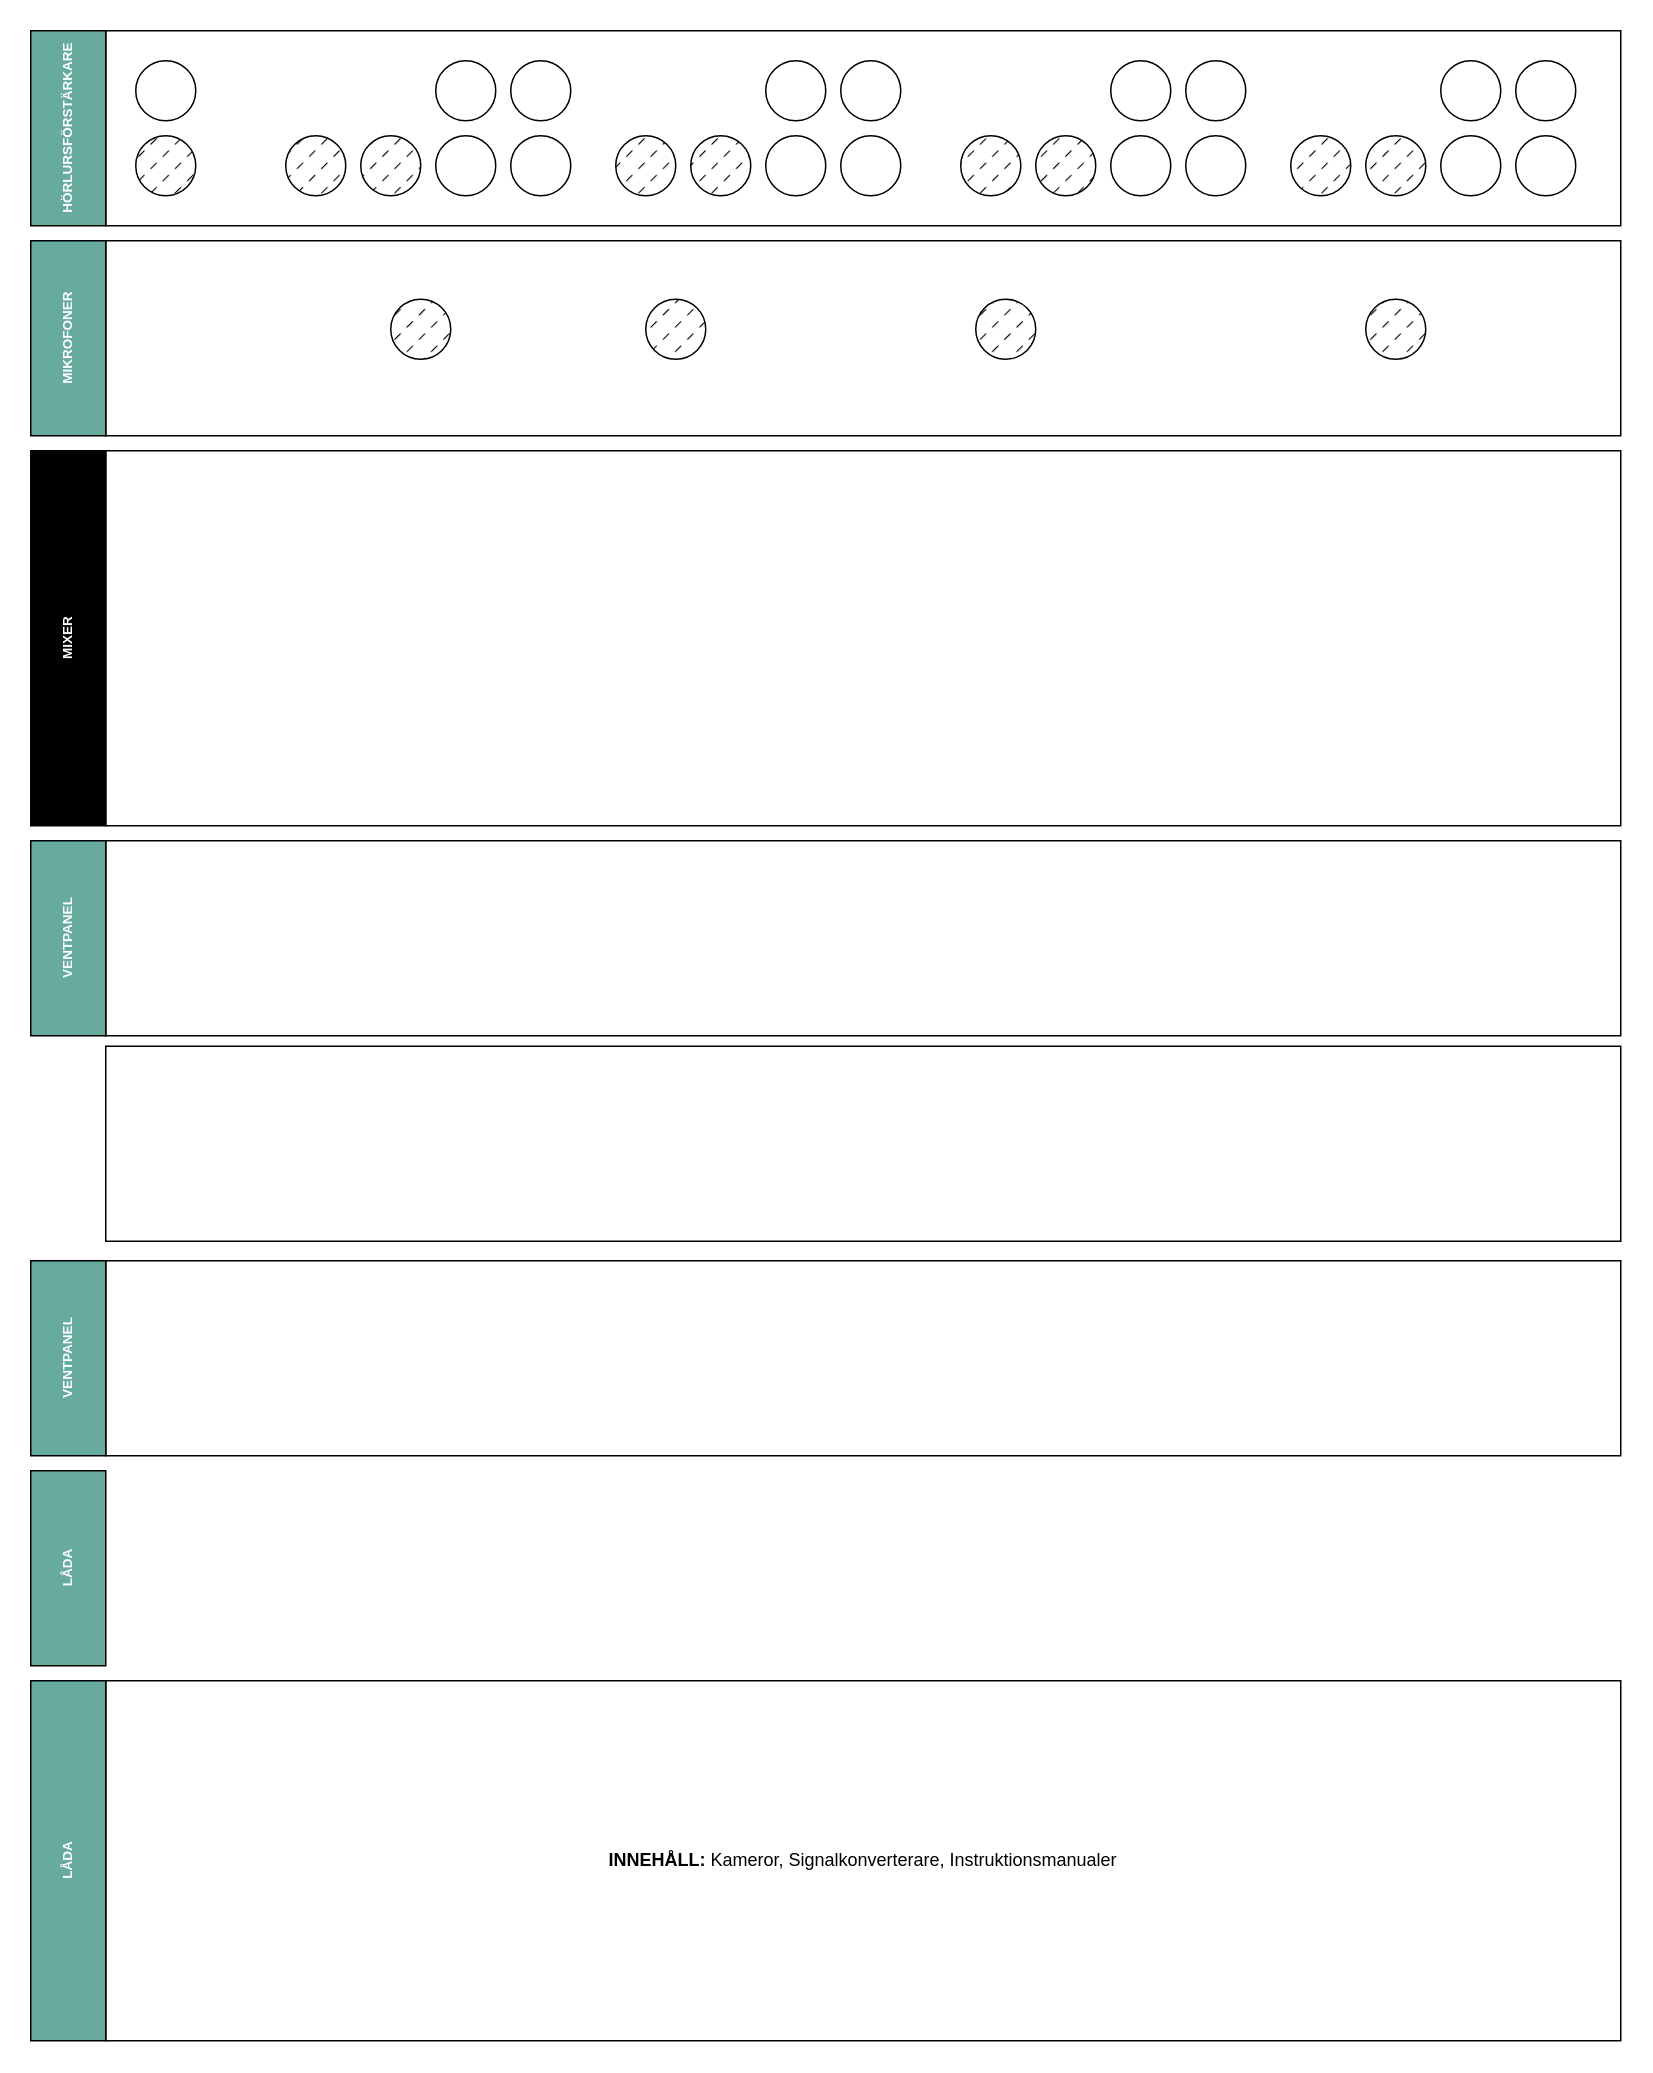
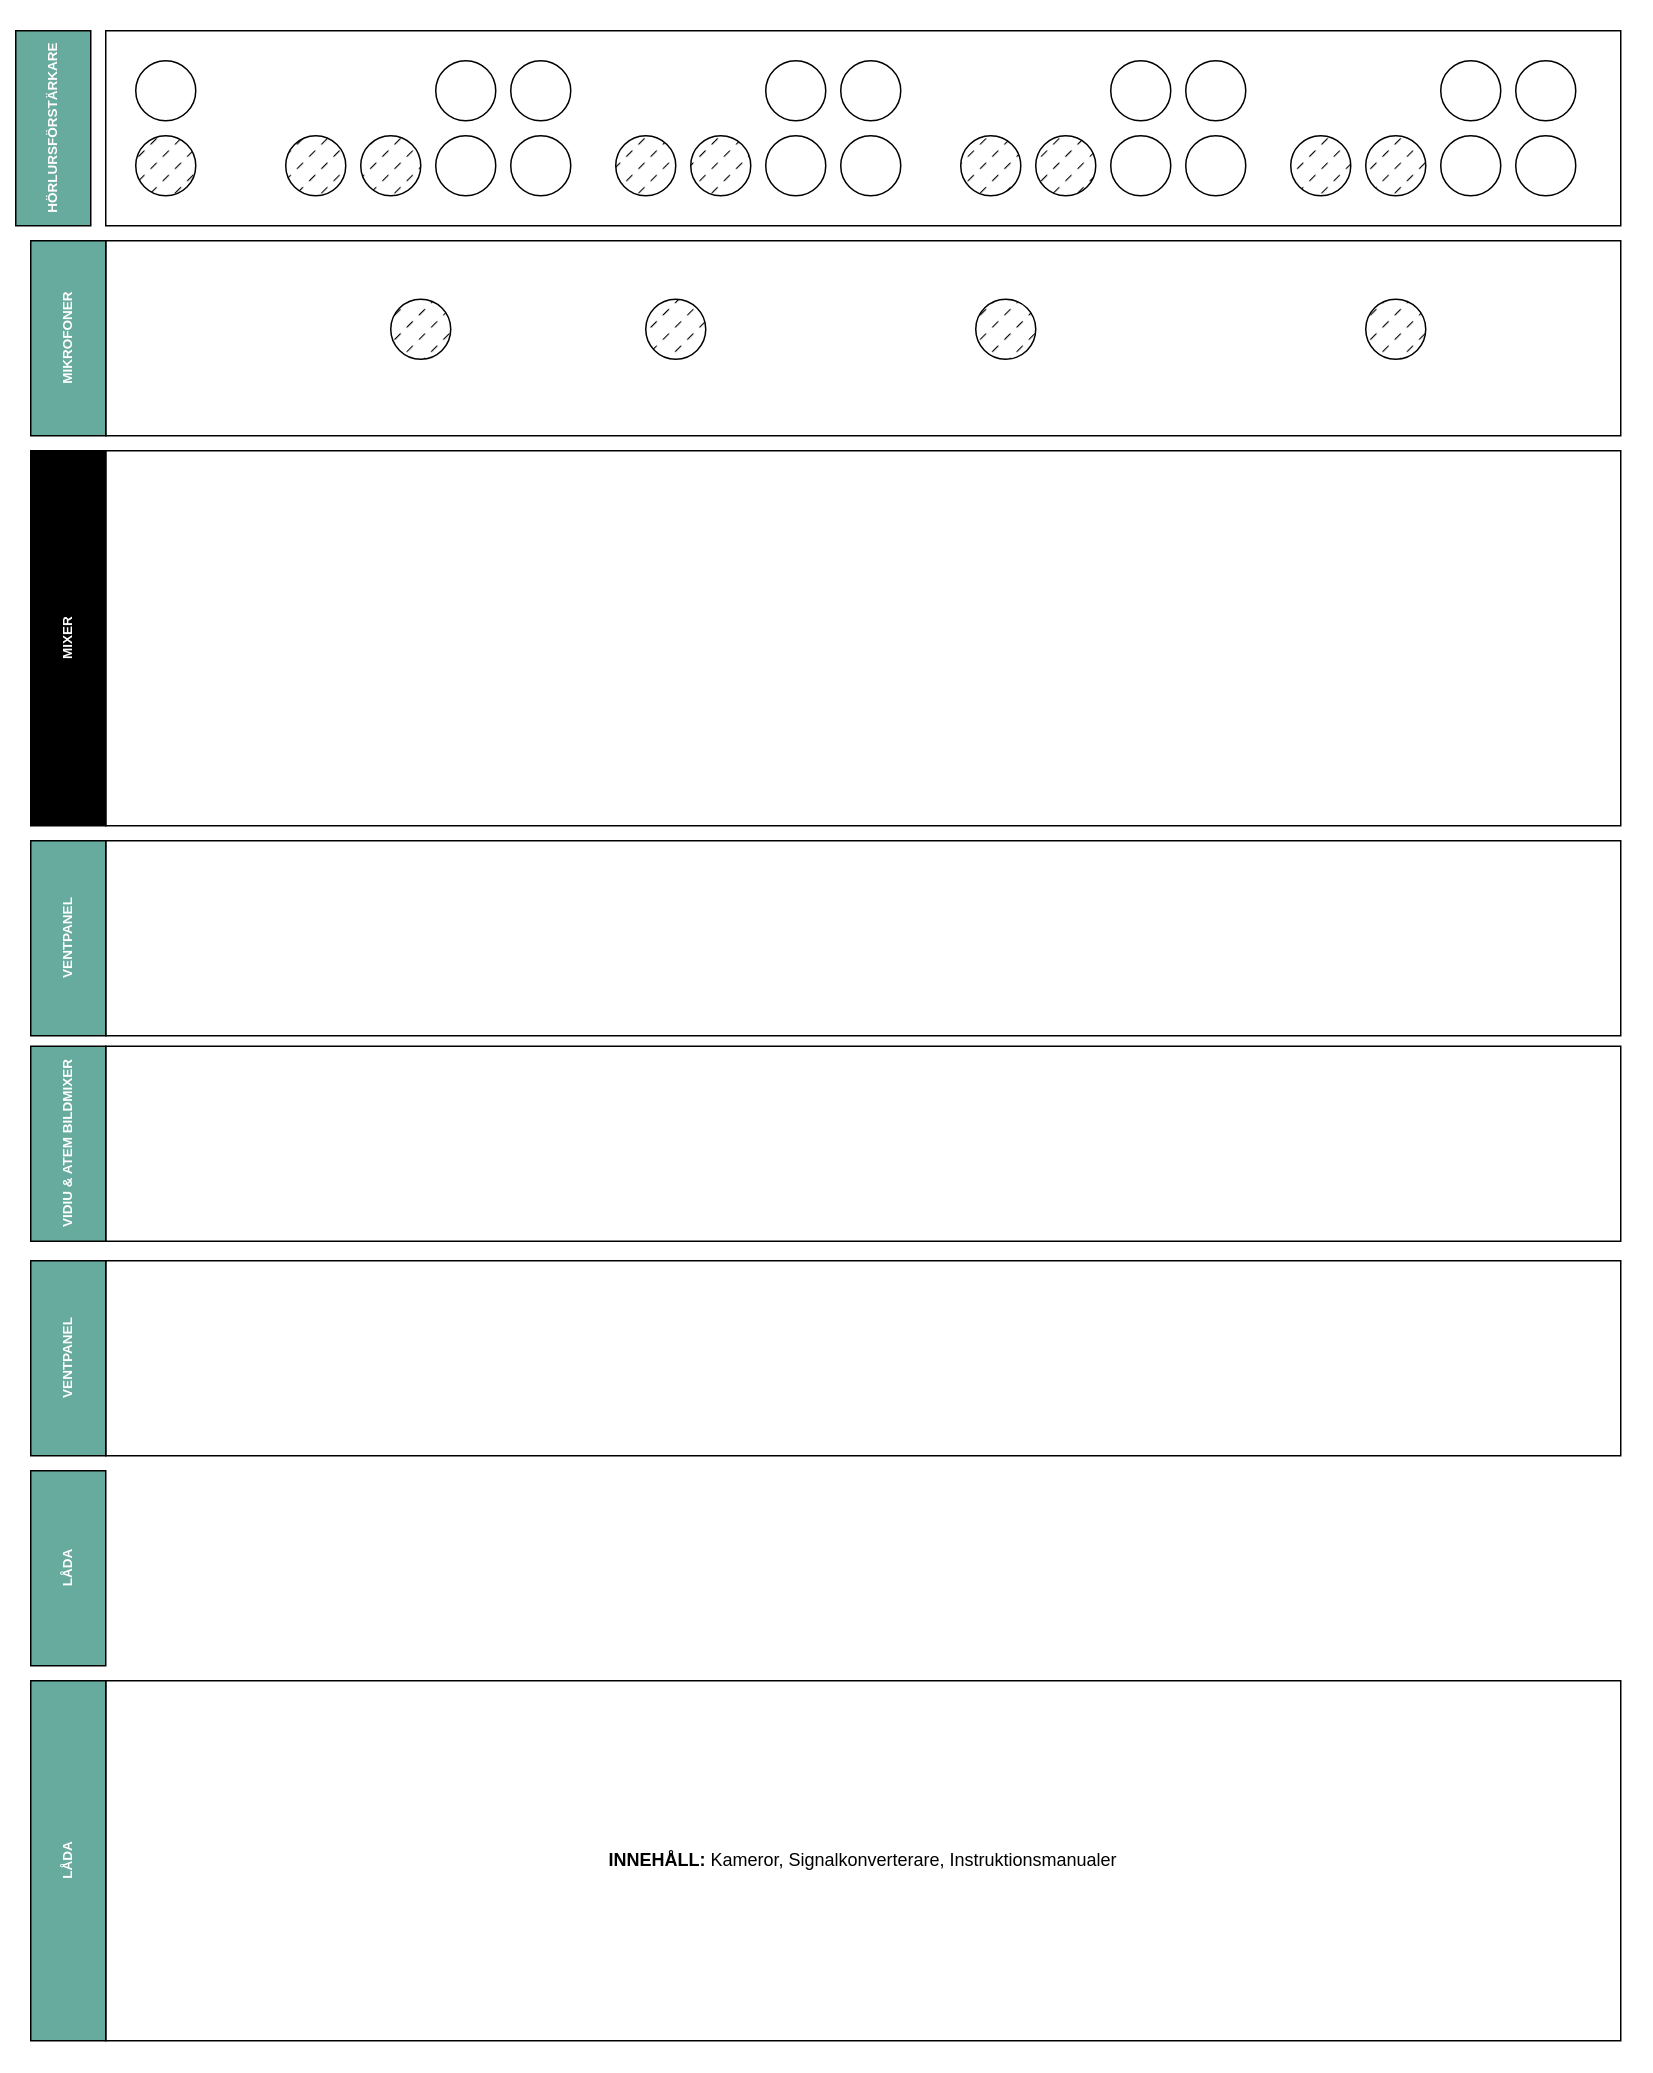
(68, 128) -> (53, 128)
none -> (68, 1144)
